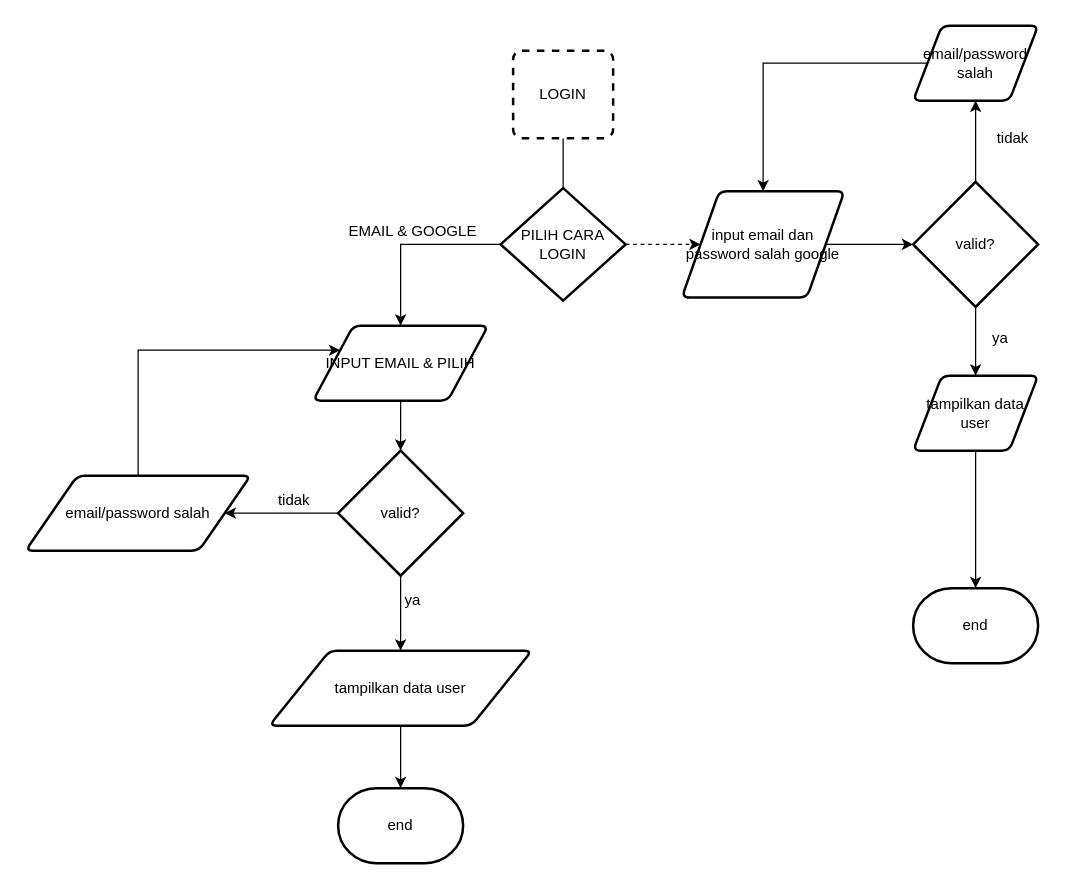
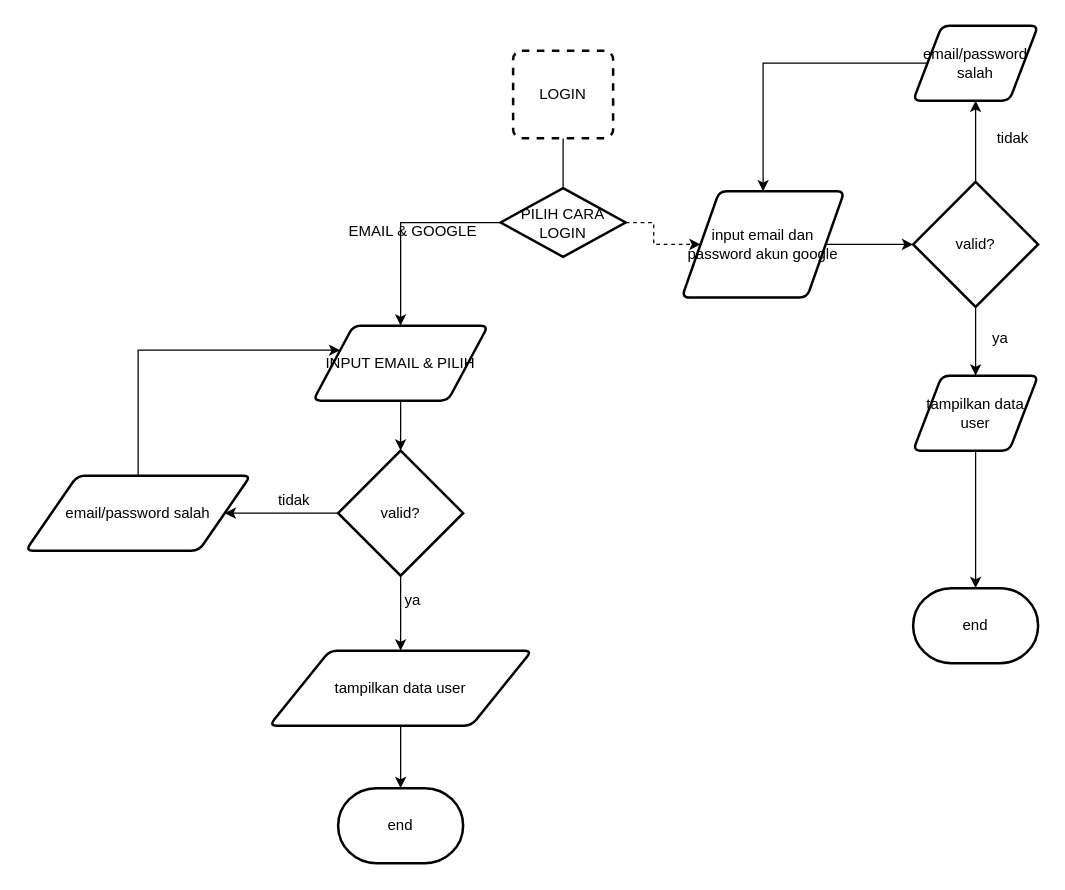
(563, 244) -> (563, 223)
(763, 244) -> (763, 244)
